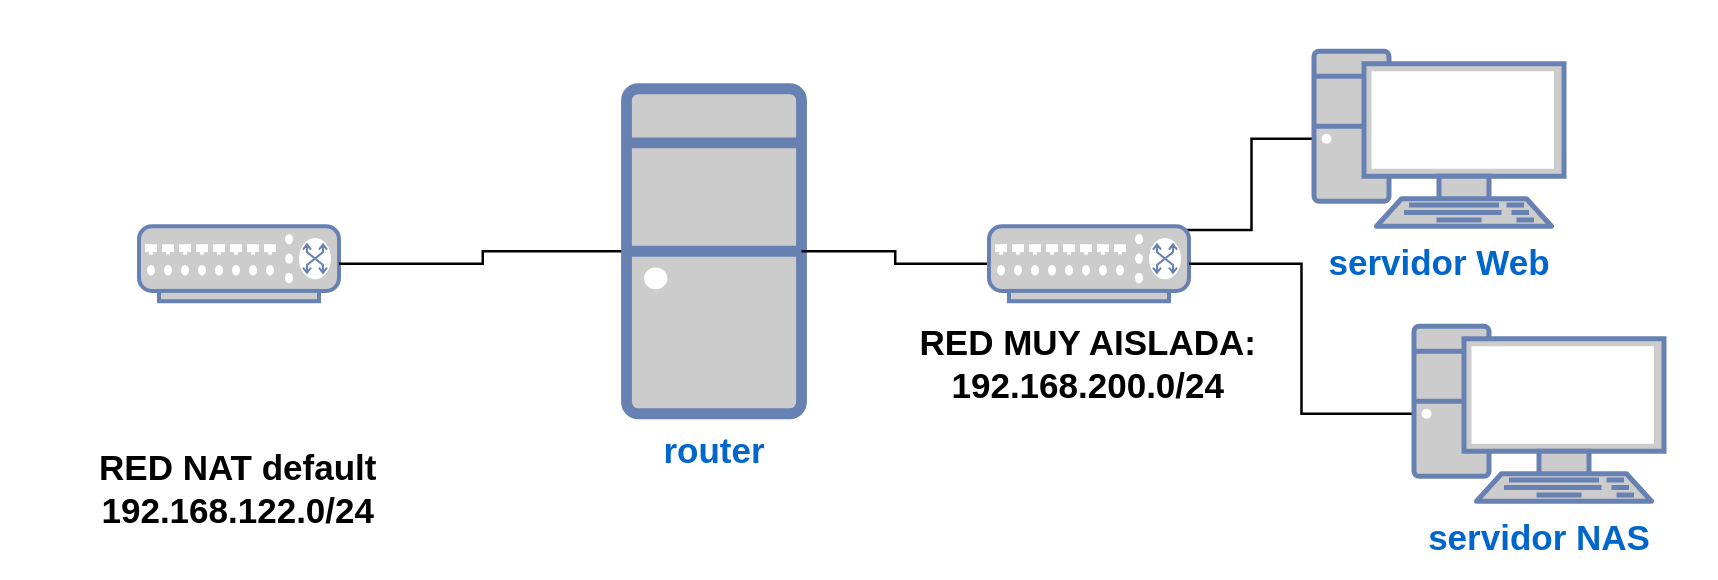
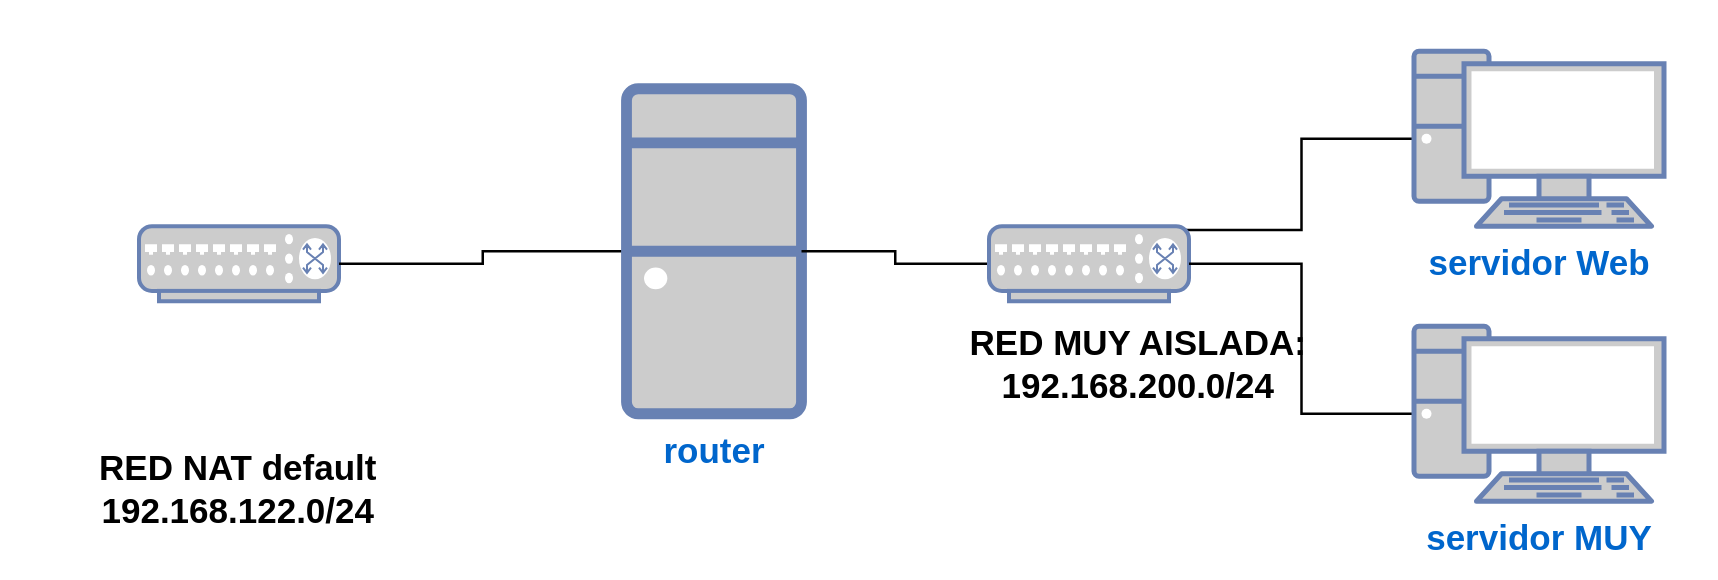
(1439, 139) -> (1539, 139)
(1089, 364) -> (1139, 364)
(1540, 537) -> (1540, 537)
